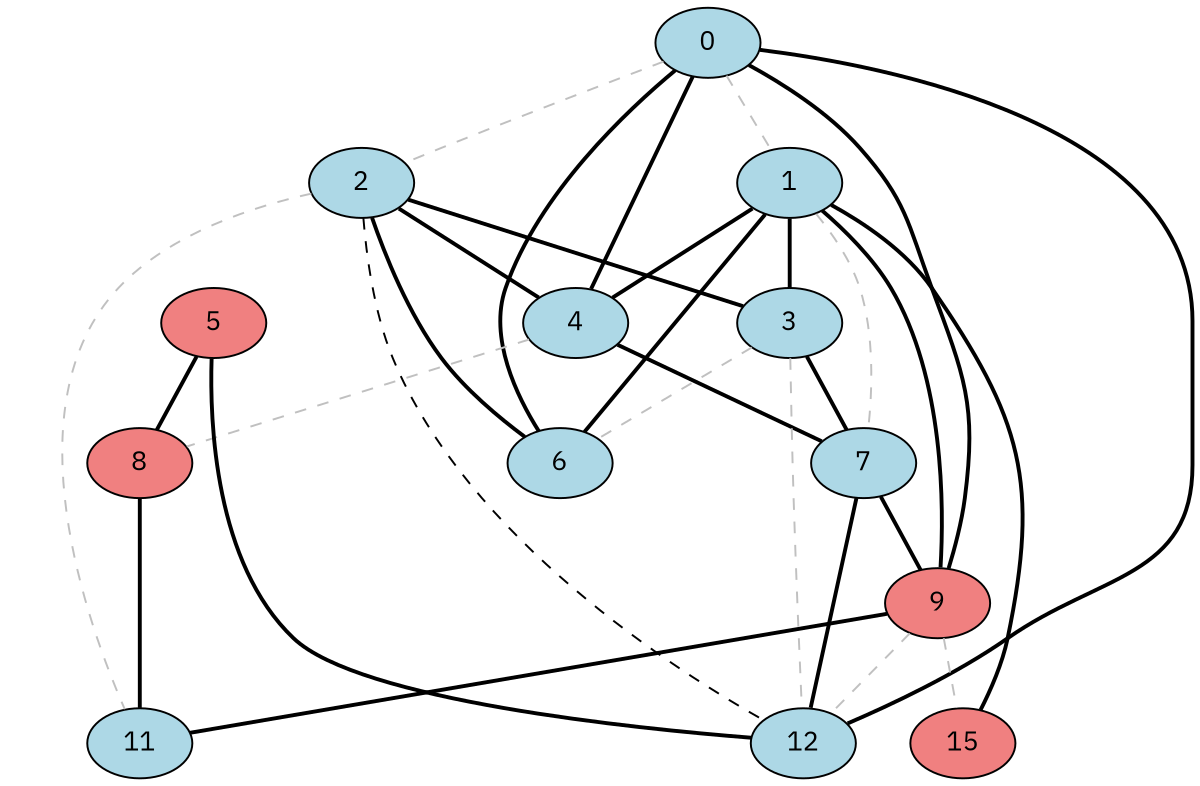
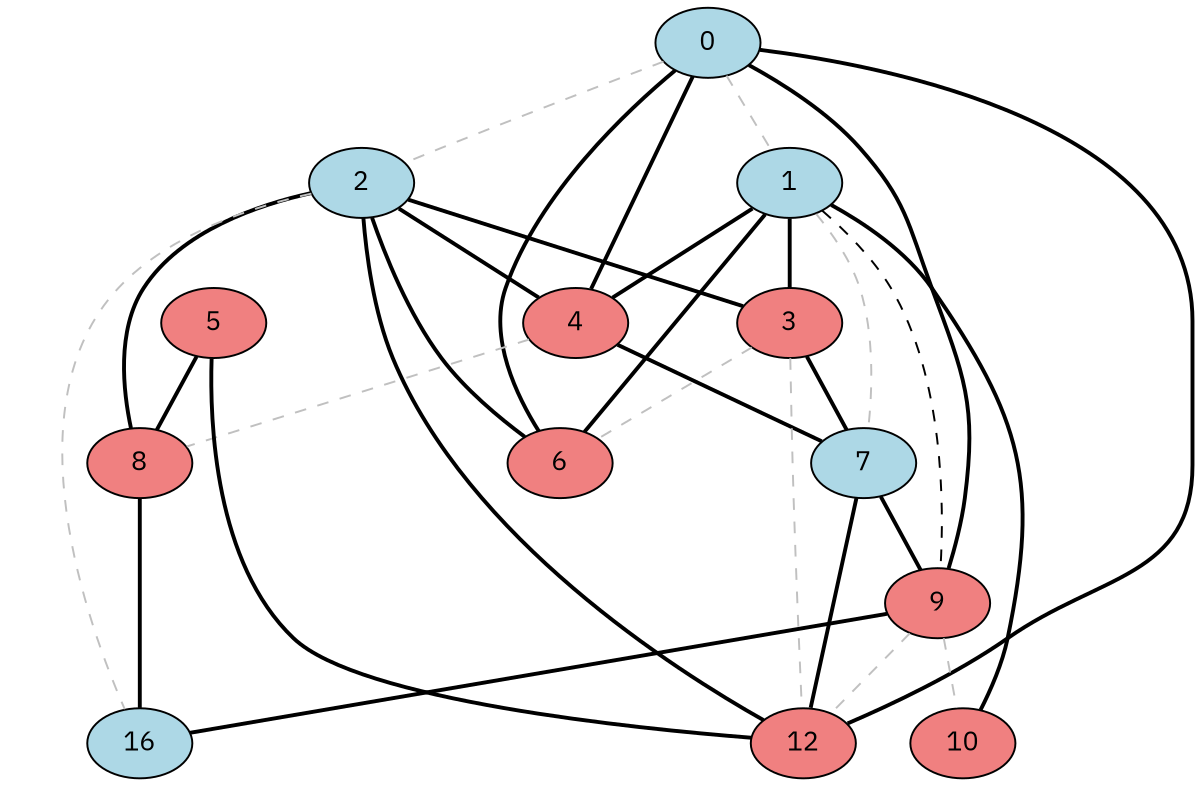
none -> (155, 274)
(576, 323) -> (576, 323)
(790, 323) -> (790, 323)
(925, 373) -> (925, 373)
(560, 463) -> (560, 463)
(499, 516) -> (499, 516)
(140, 743) -> (140, 743)
(803, 743) -> (803, 743)
(963, 743) -> (963, 743)
